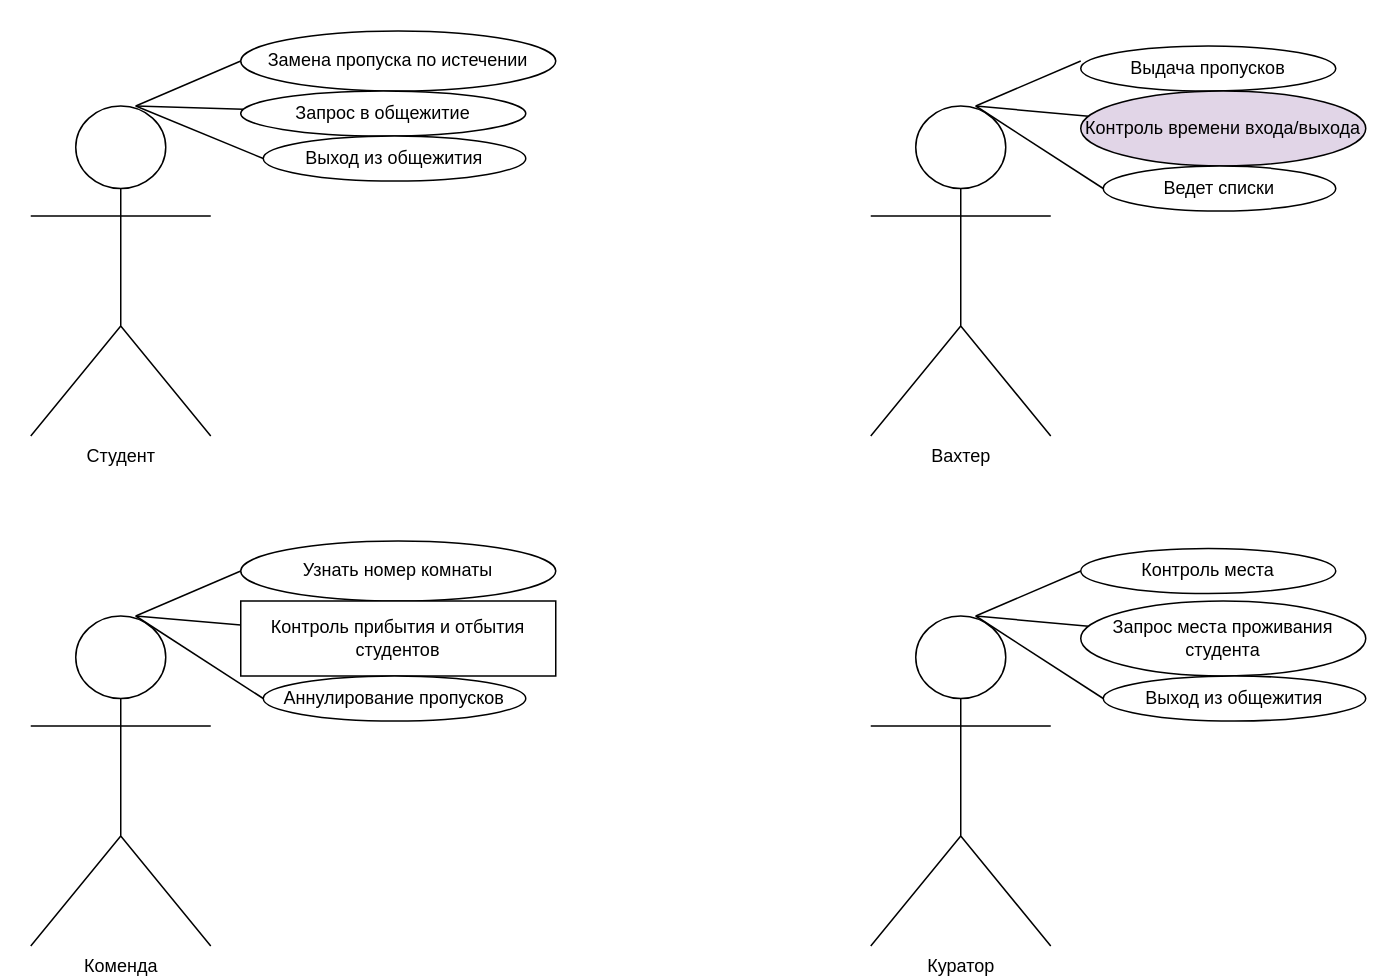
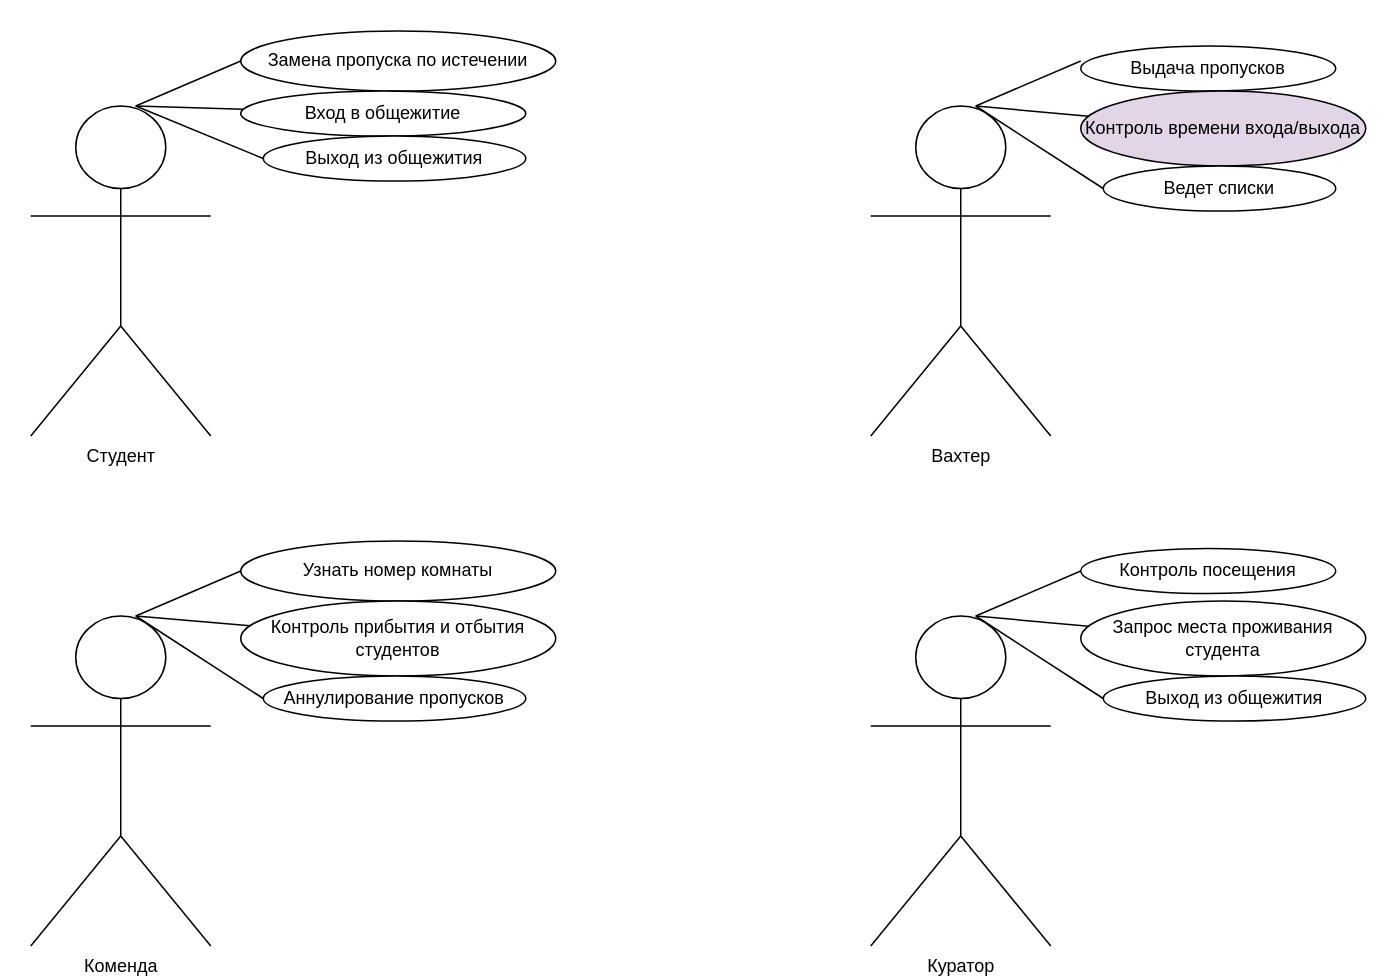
(383, 113) -> (383, 113)
(1208, 571) -> (1208, 571)
(398, 638) -> (398, 638)
